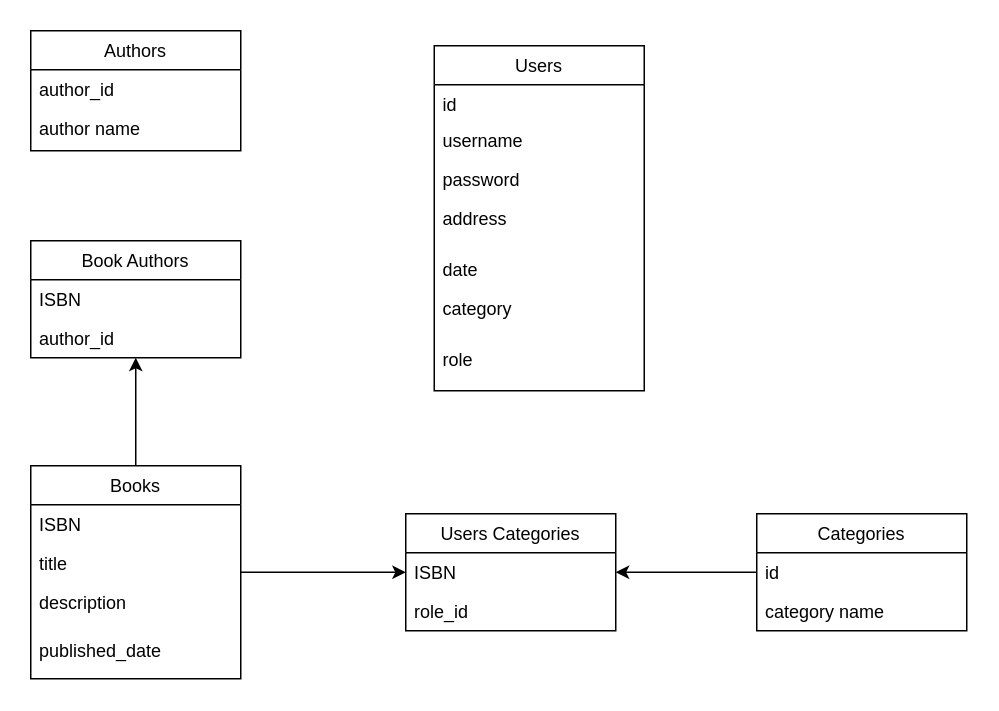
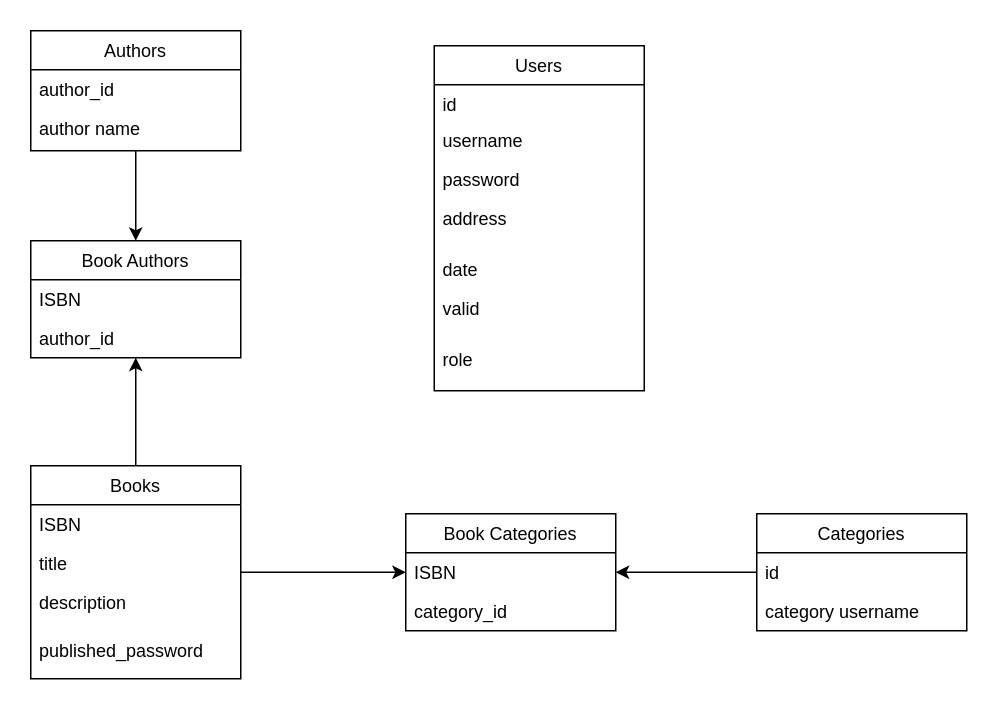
none -> (136, 191)
(483, 309) -> (463, 309)
(510, 534) -> (510, 534)
(445, 612) -> (467, 612)
(828, 612) -> (848, 612)
(105, 651) -> (125, 651)
